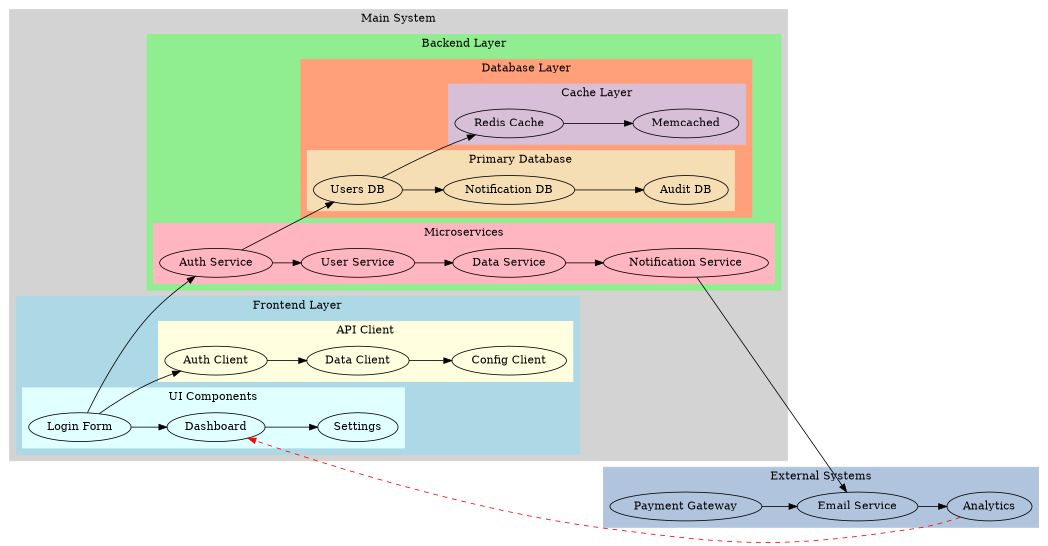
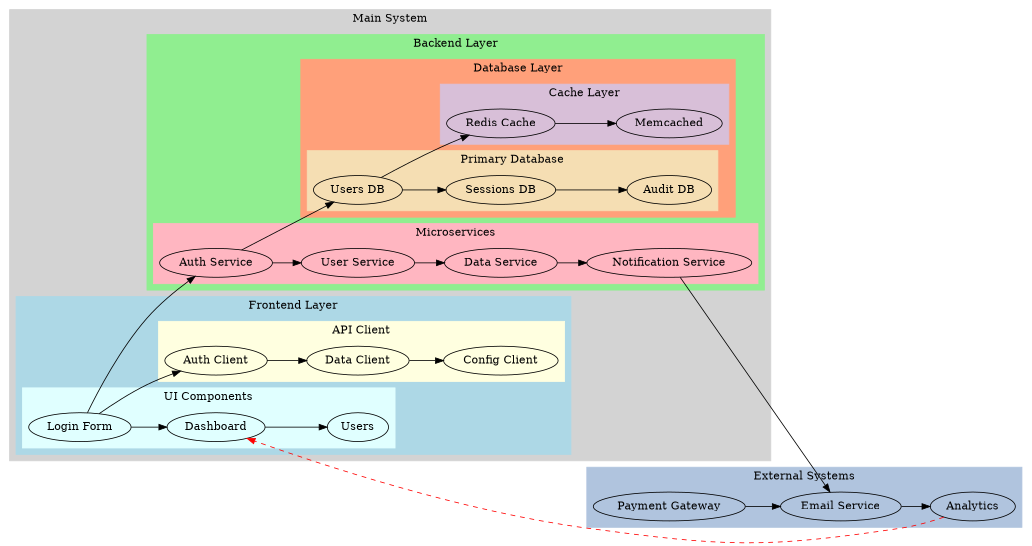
(509, 190) -> (501, 190)
(358, 427) -> (358, 427)
